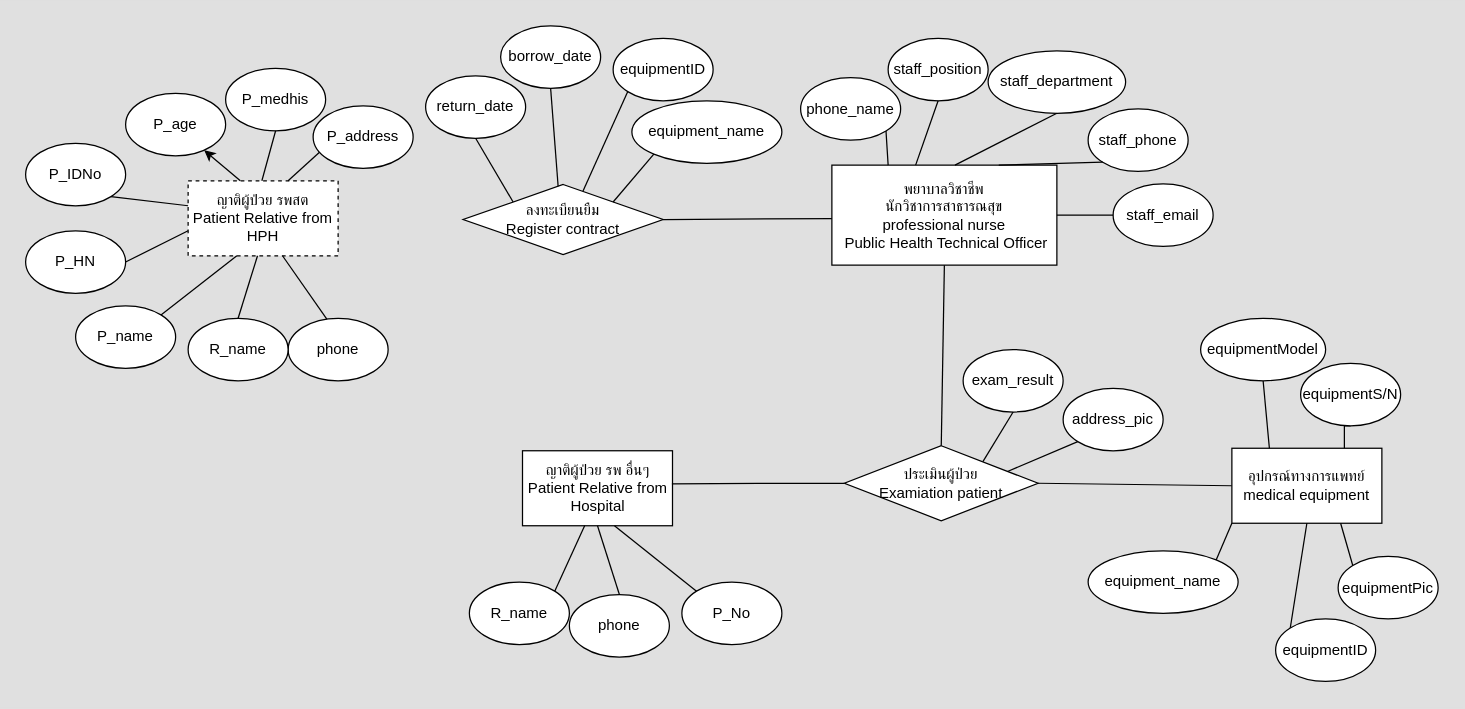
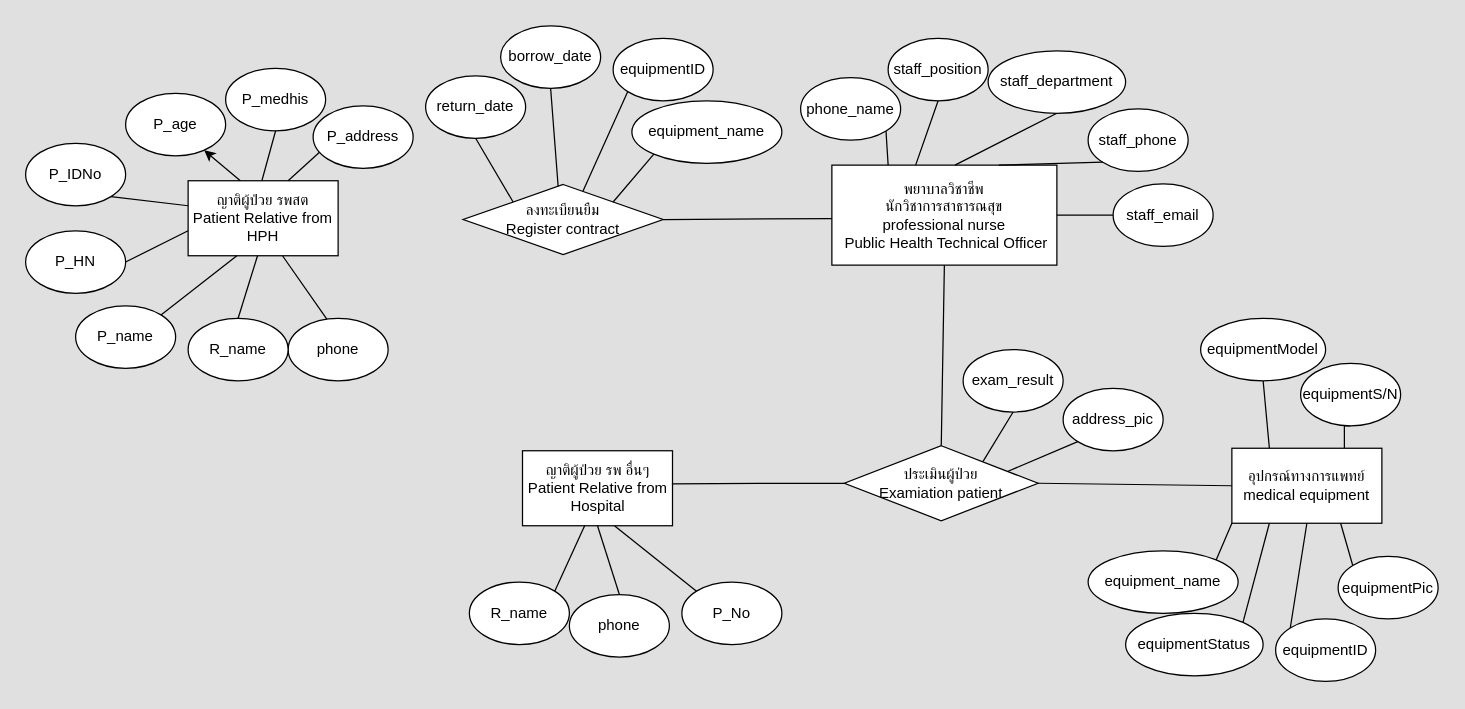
(263, 218) -> (263, 218)
none -> (1256, 573)
none -> (1194, 644)
